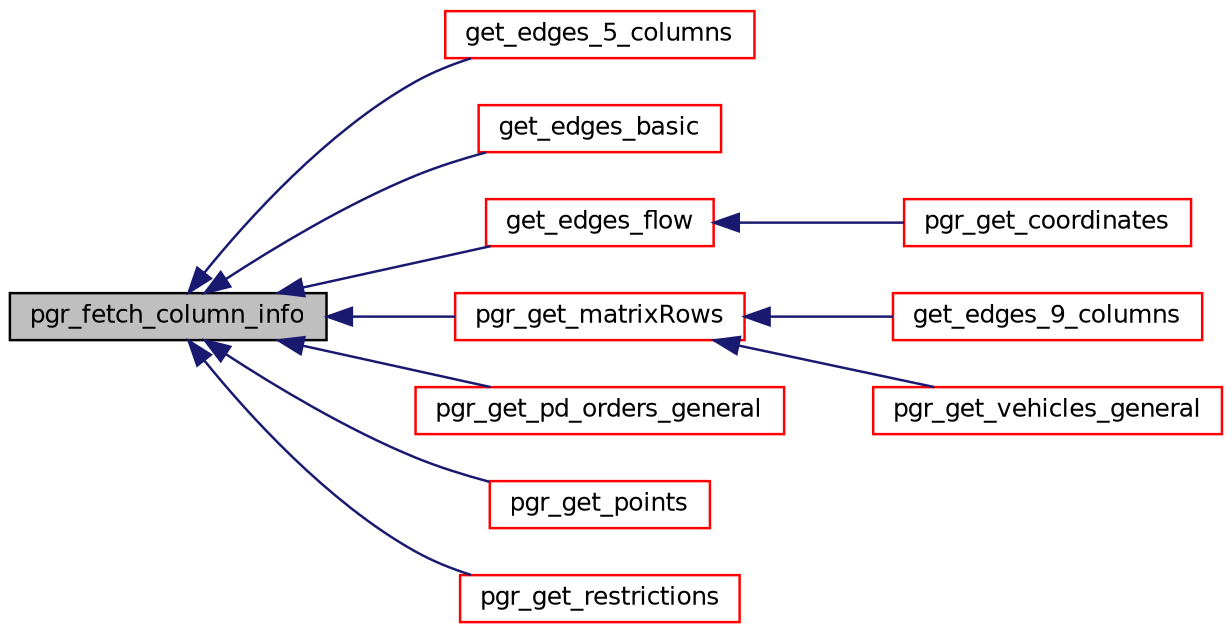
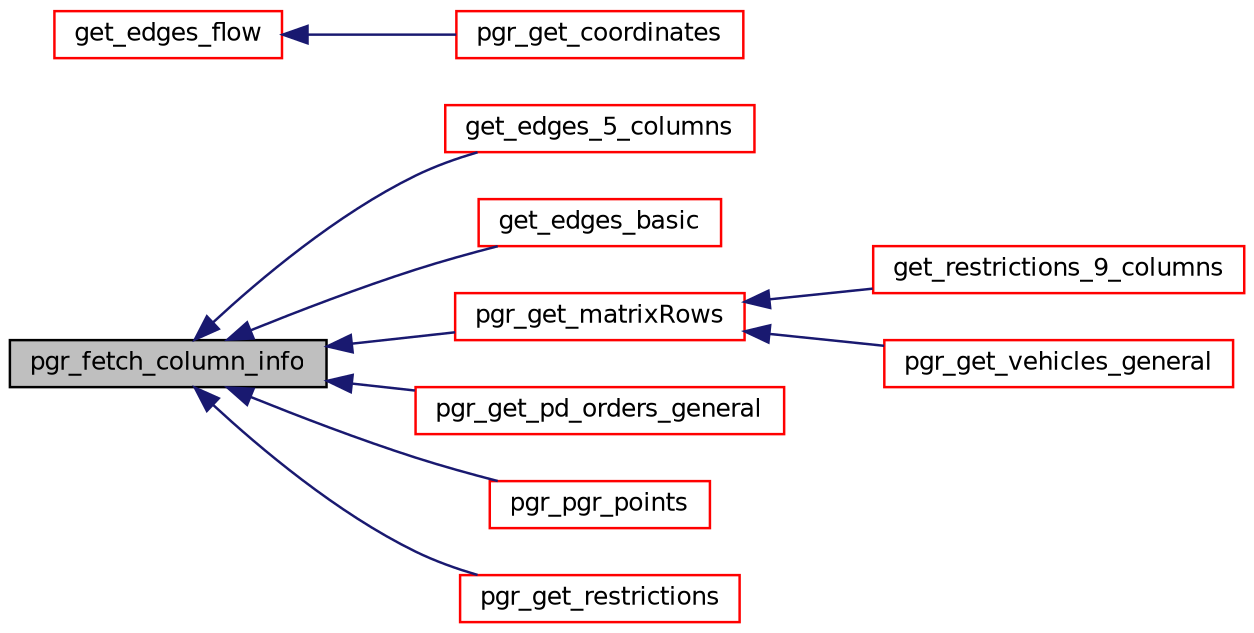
(397, 267) -> none
(1048, 317) -> (1059, 270)
(600, 505) -> (600, 505)
